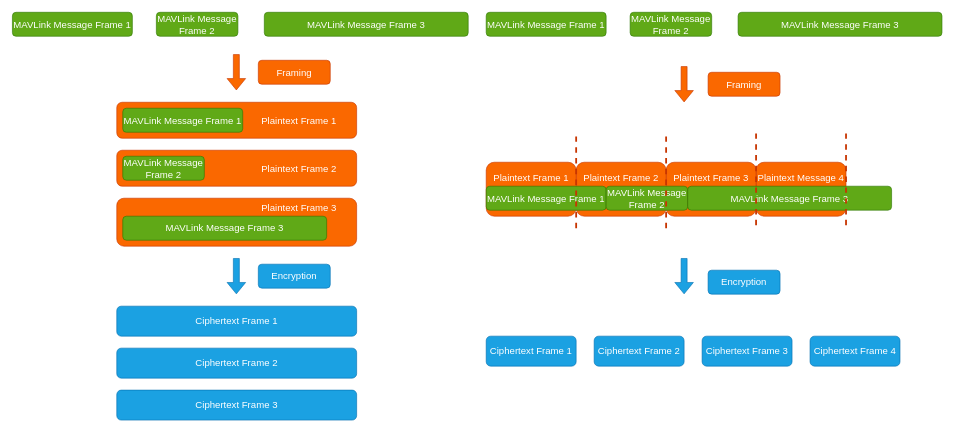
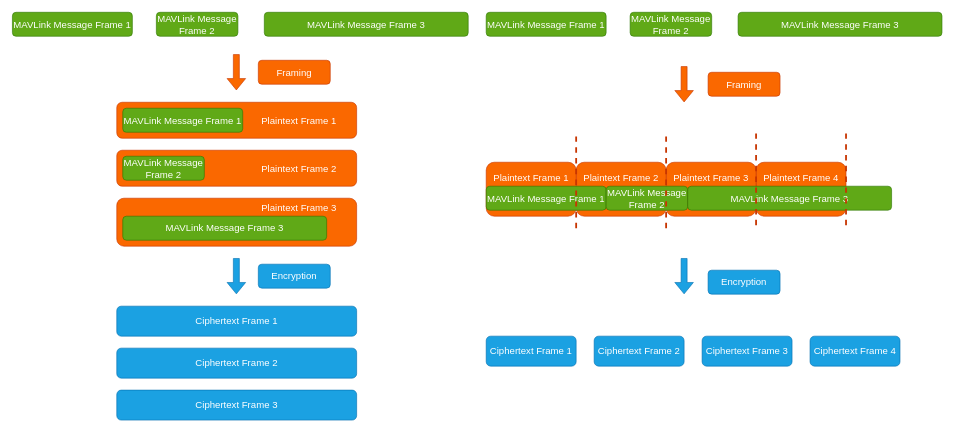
(801, 177) -> (801, 177)
